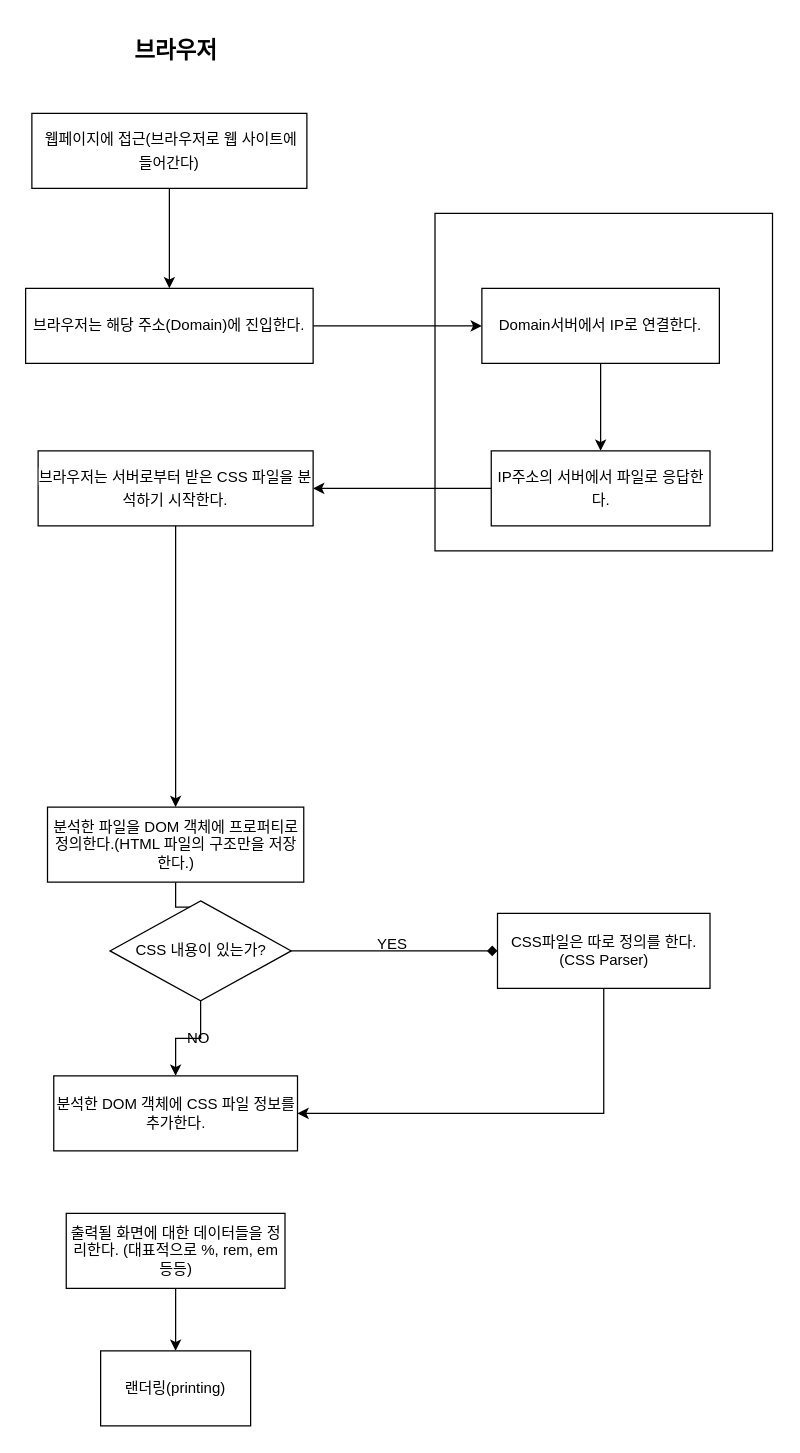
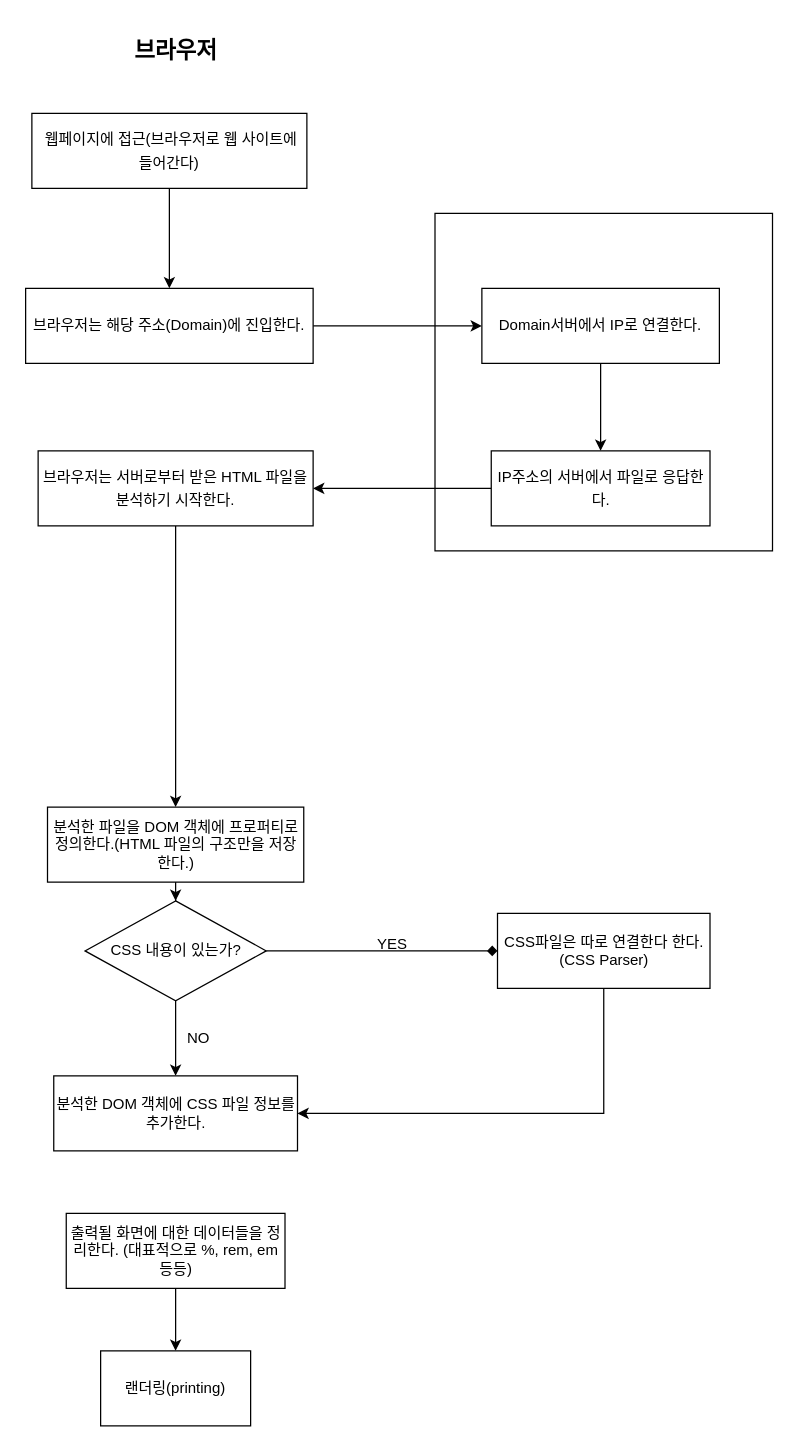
(176, 488) -> (176, 488)
(201, 951) -> (176, 951)
(604, 951) -> (604, 951)
